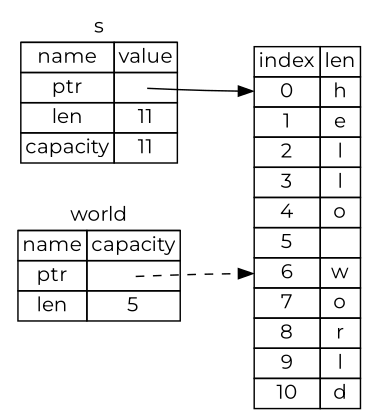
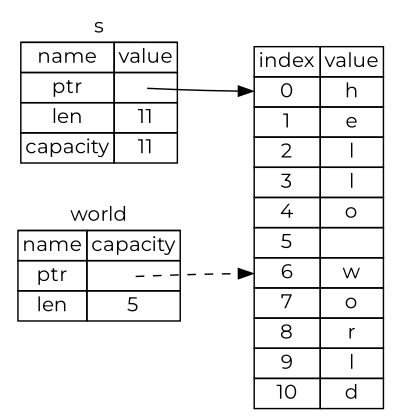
(340, 61) -> (352, 61)
